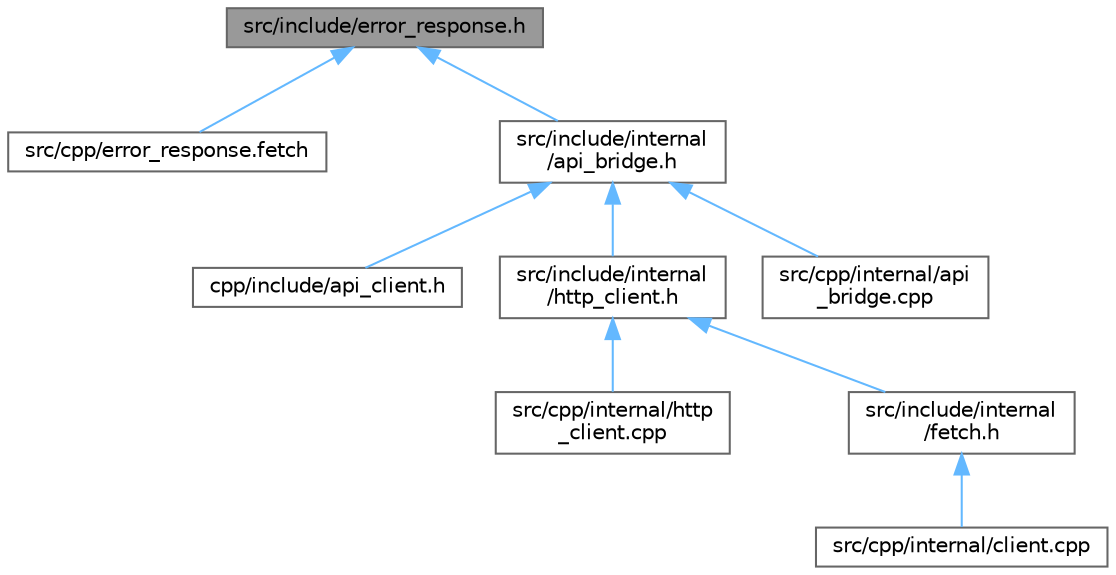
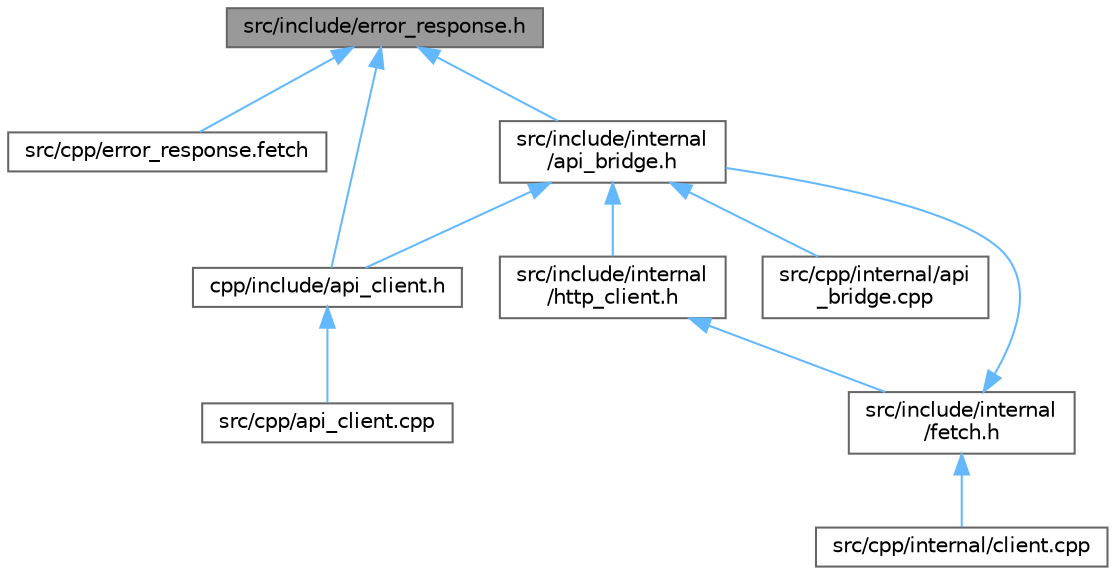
none -> (354, 168)
none -> (932, 214)
none -> (327, 423)
(613, 423) -> none
